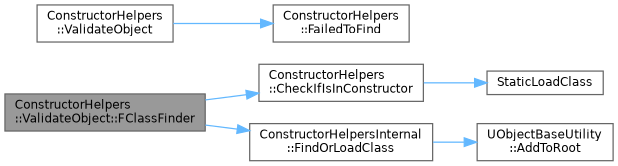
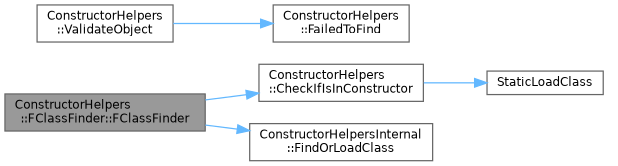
(105, 112) -> (105, 112)
(545, 142) -> none
